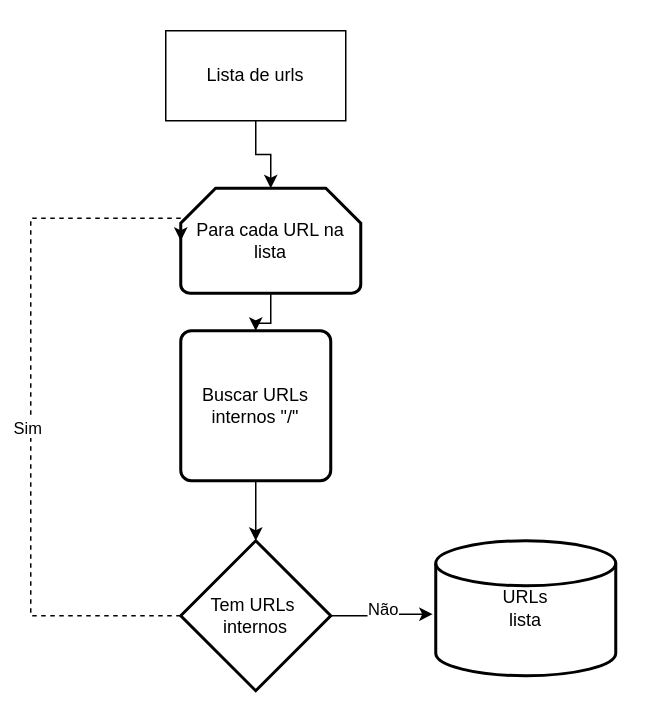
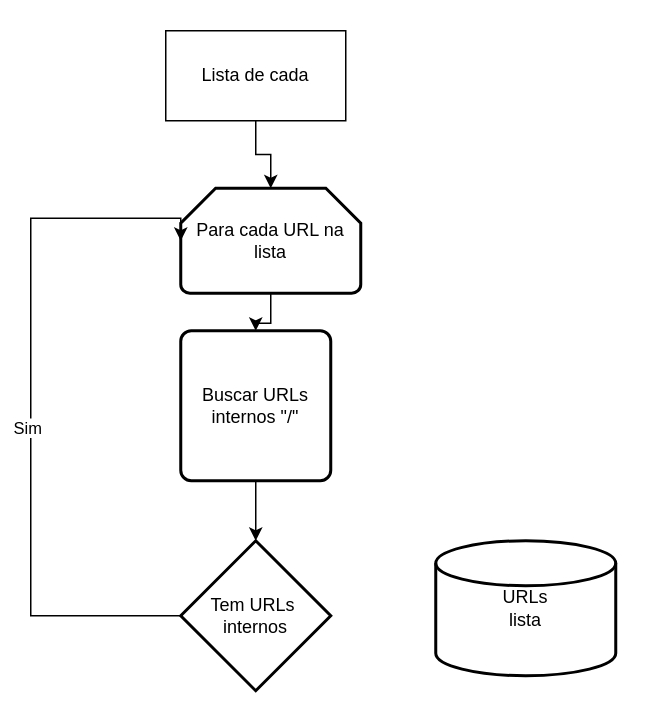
(256, 76) -> (256, 76)
(31, 242) -> (31, 242)
(377, 616) -> none
